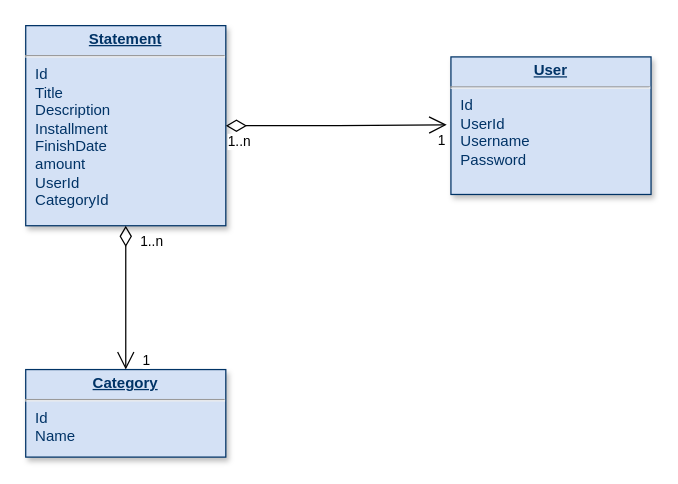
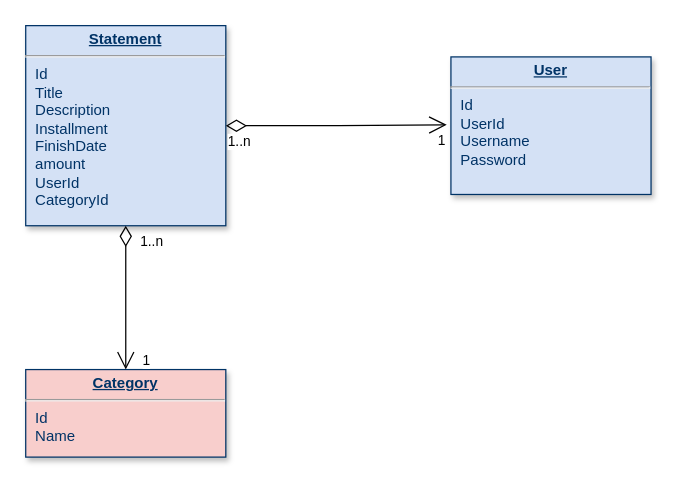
(126, 413) -> (126, 413)
